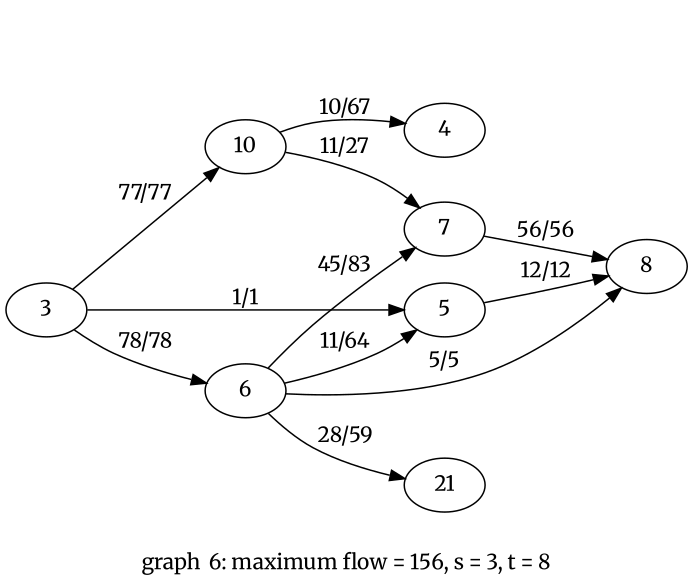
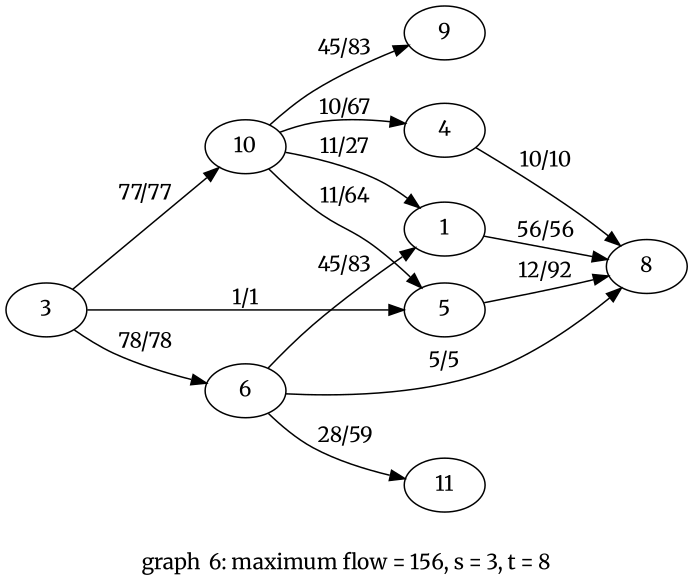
none -> (445, 33)
none -> (543, 190)
(445, 229) -> (445, 229)
(546, 272) -> (546, 272)
(346, 366) -> (338, 225)
(445, 485) -> (445, 485)
